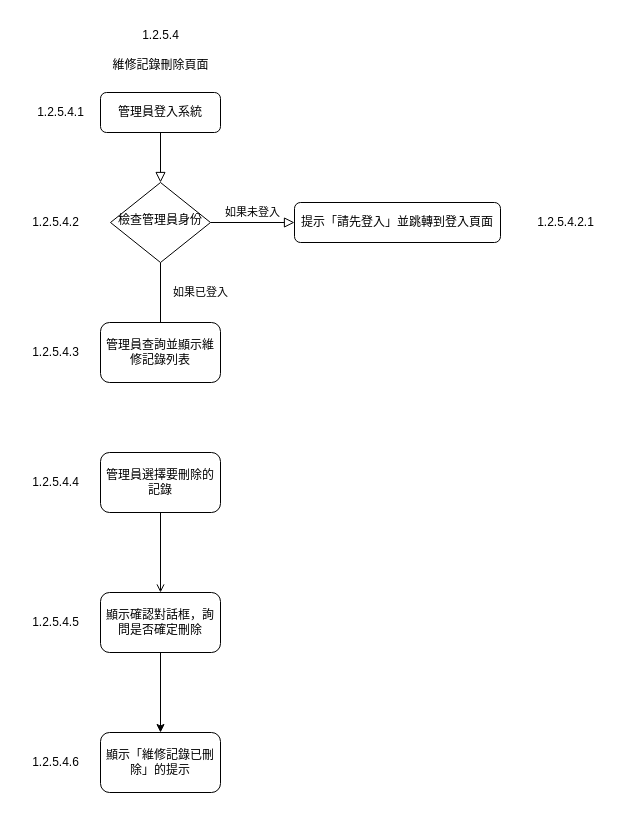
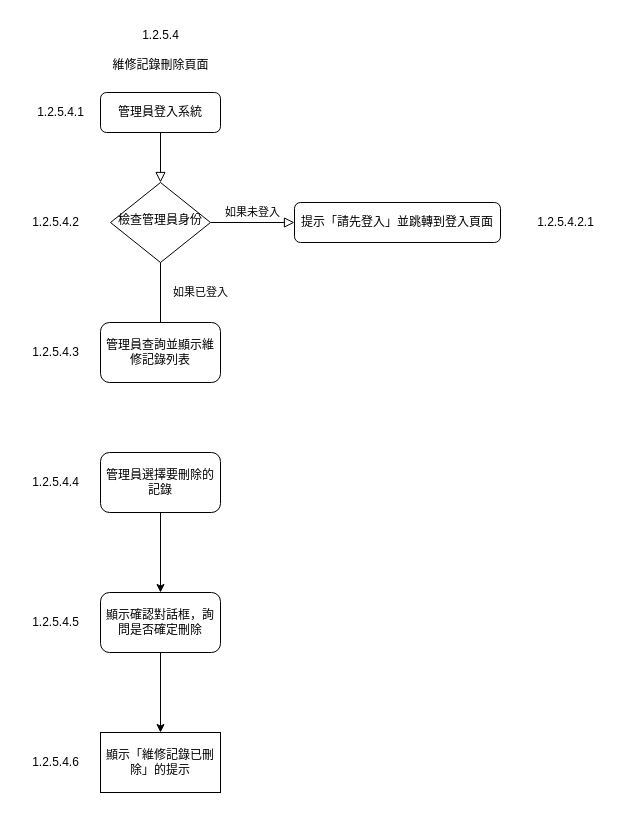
(161, 586) -> (161, 584)
(161, 763) -> (161, 763)
